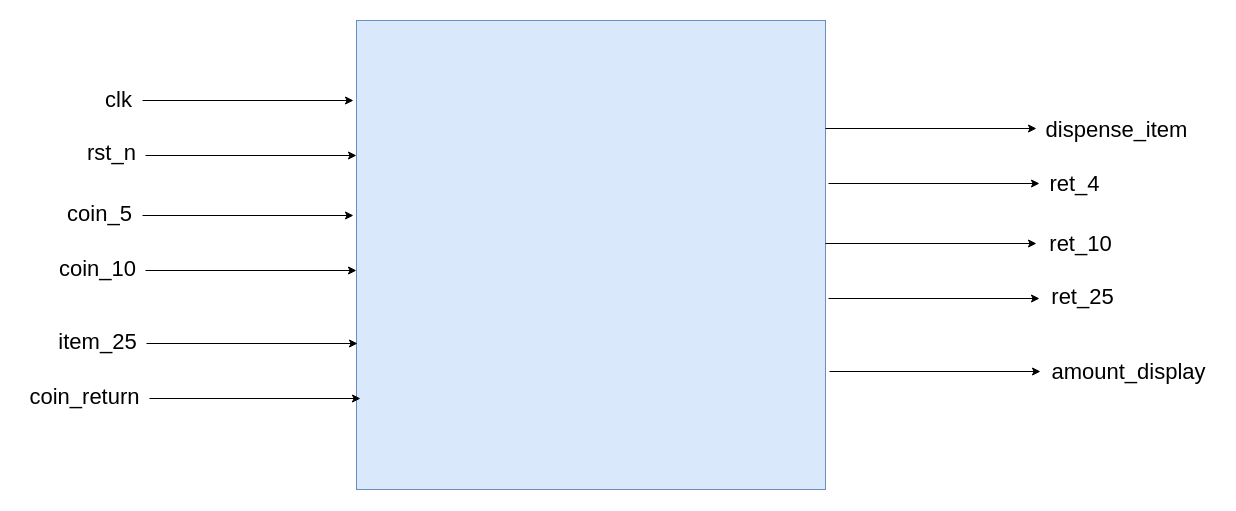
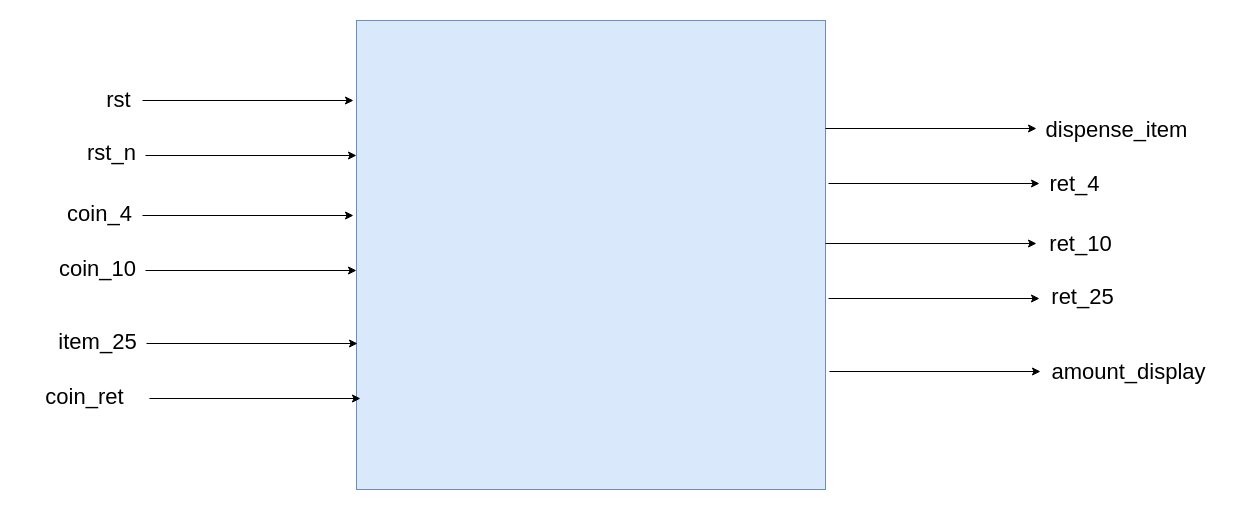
(119, 101) -> (119, 101)
(100, 215) -> (100, 215)
(85, 398) -> (85, 398)
